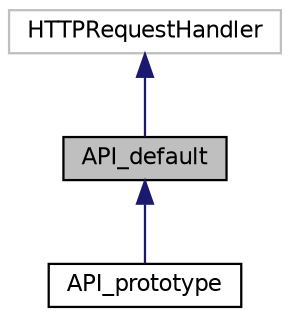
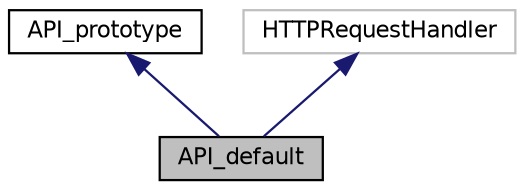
(145, 234) -> (182, 103)
